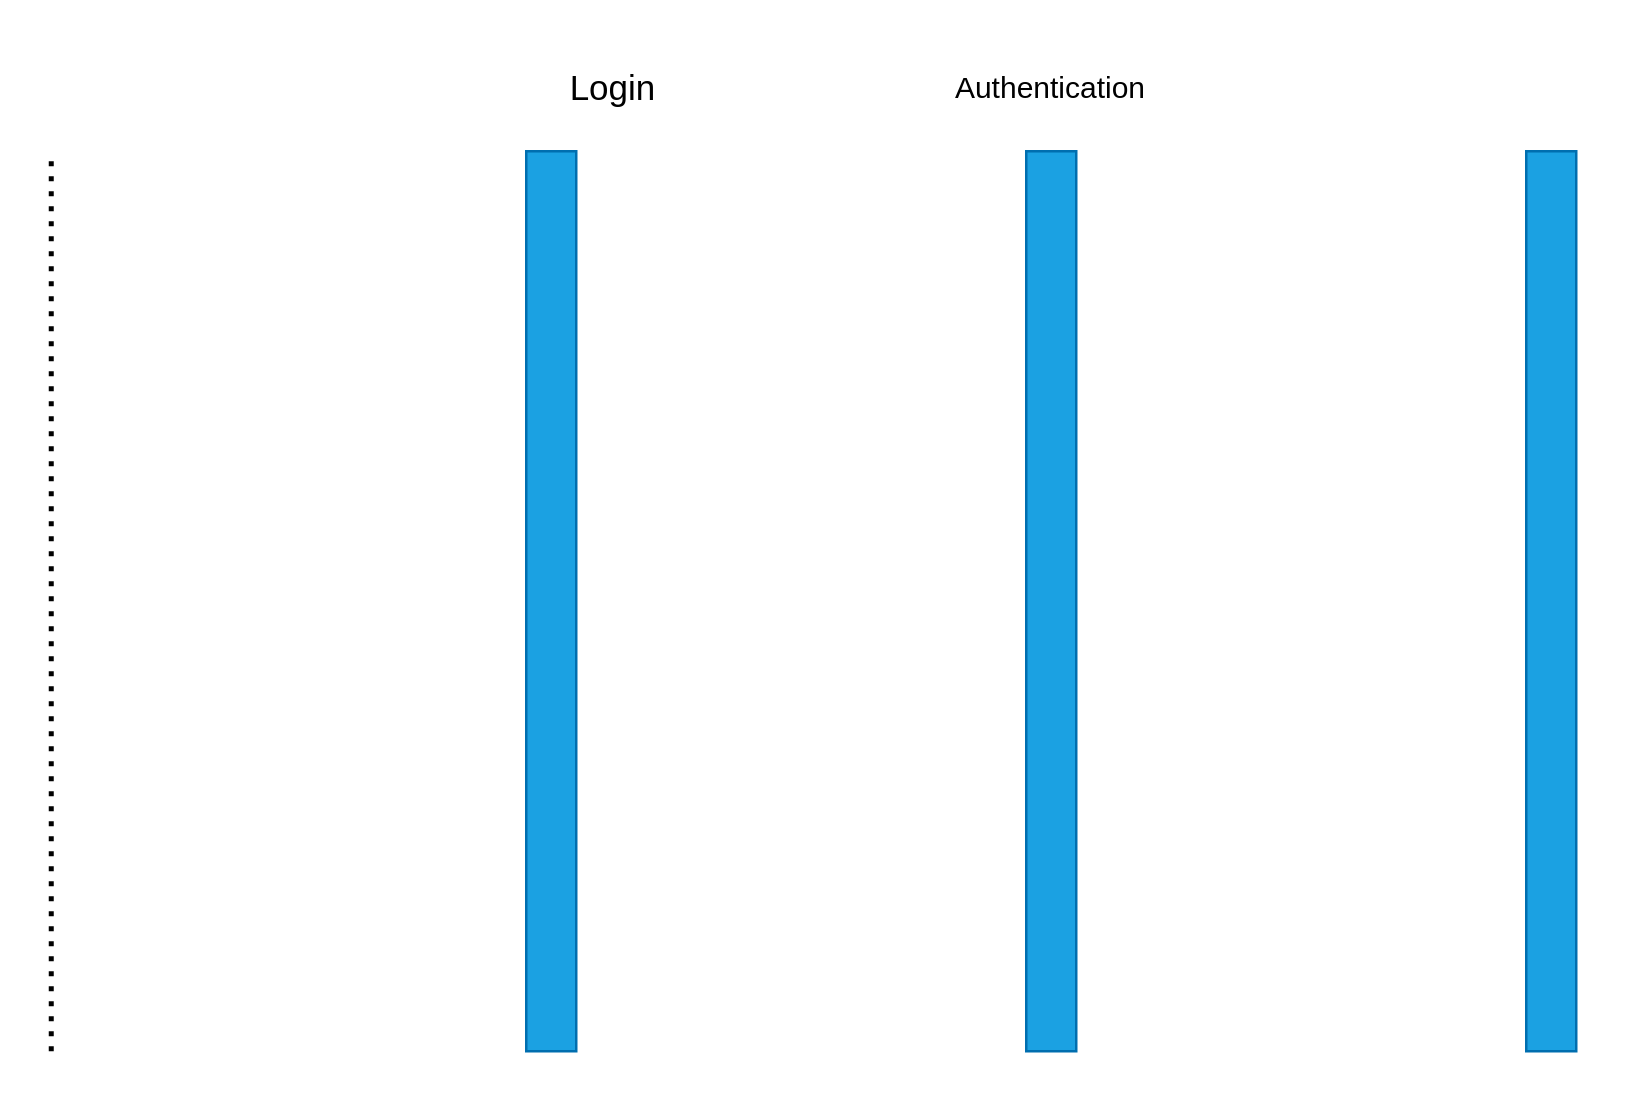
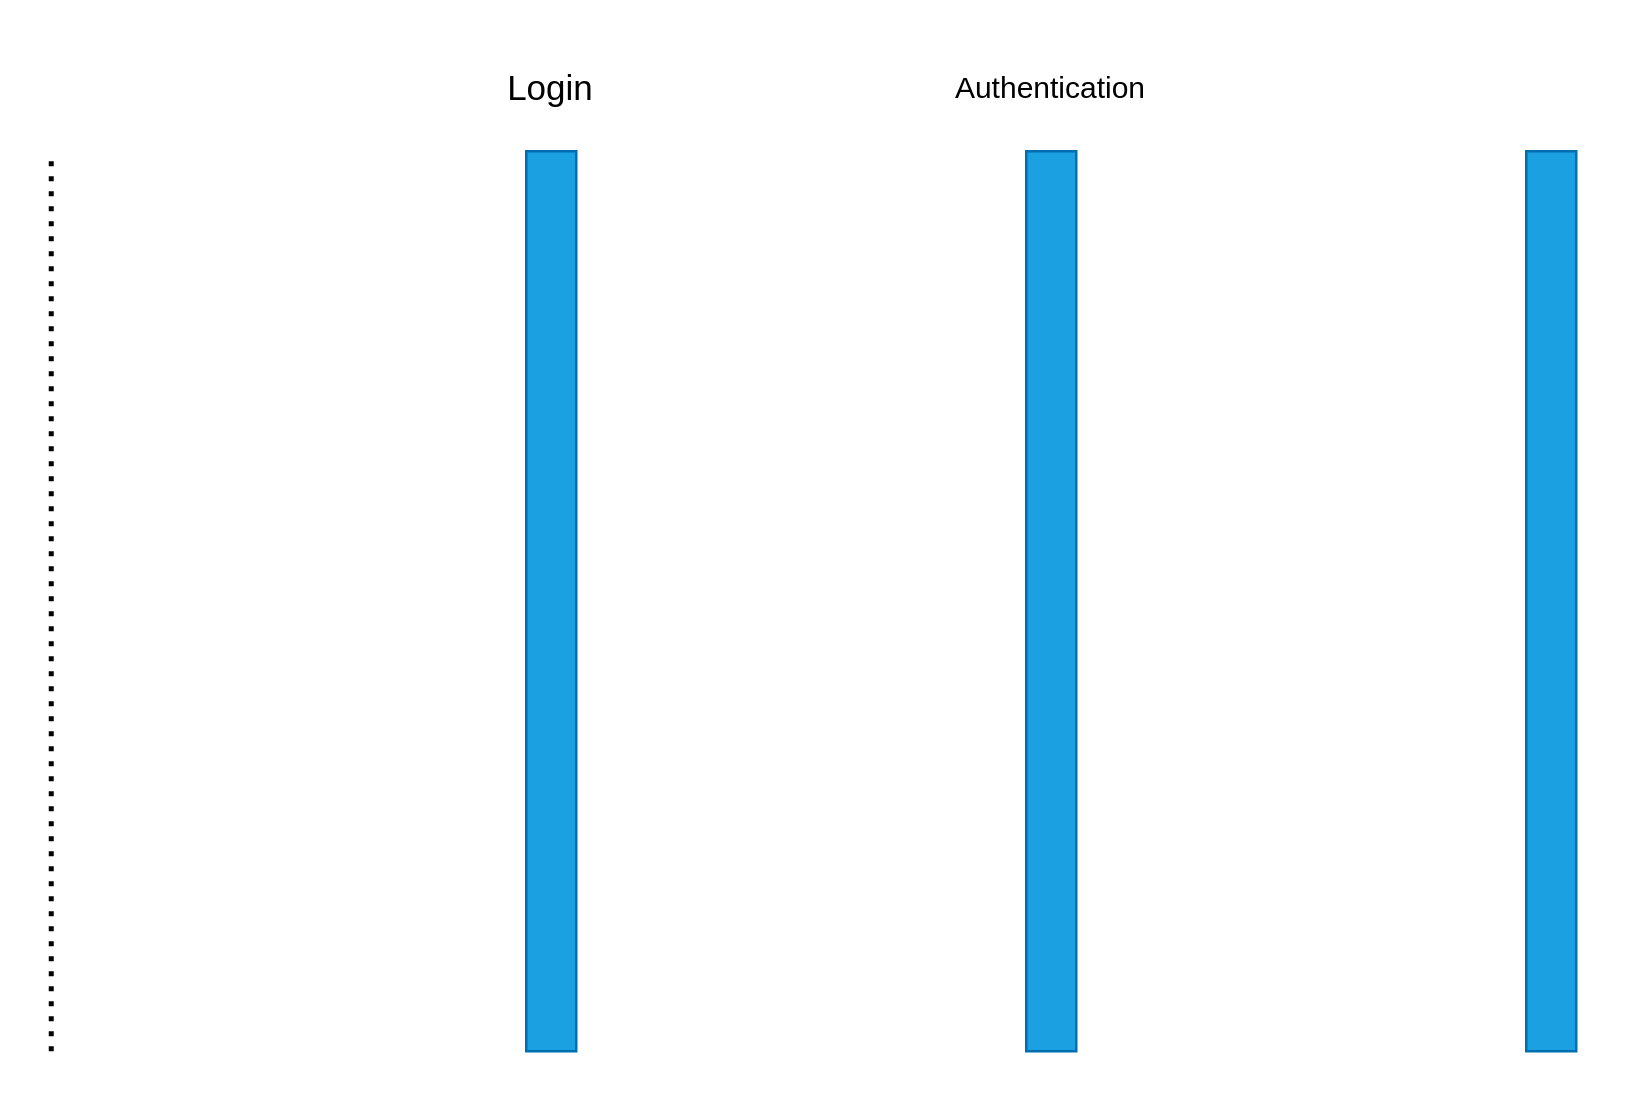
(614, 89) -> (551, 89)
